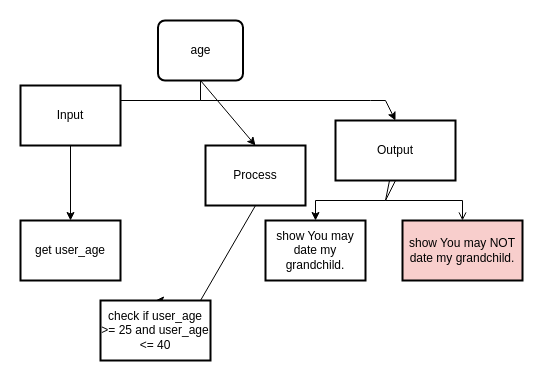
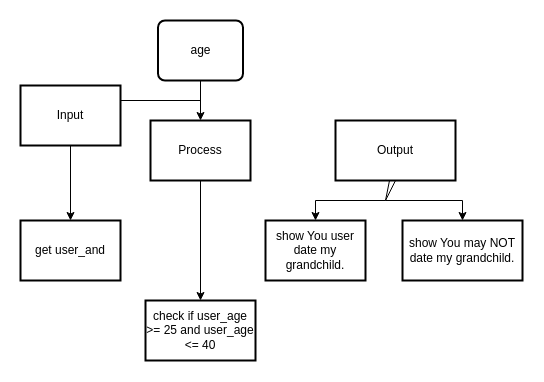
(301, 101) -> none
(256, 176) -> (201, 151)
(463, 214) -> (463, 212)
(71, 251) -> (71, 251)
(316, 251) -> (316, 251)
(463, 251) -> (463, 251)
(156, 331) -> (201, 331)
